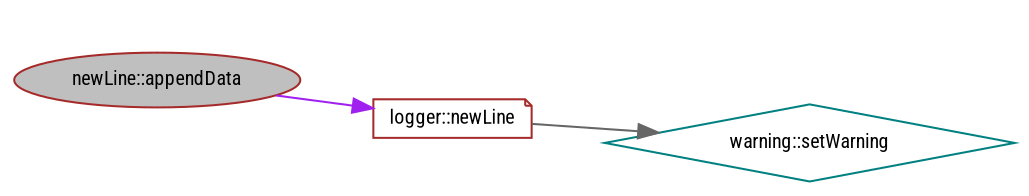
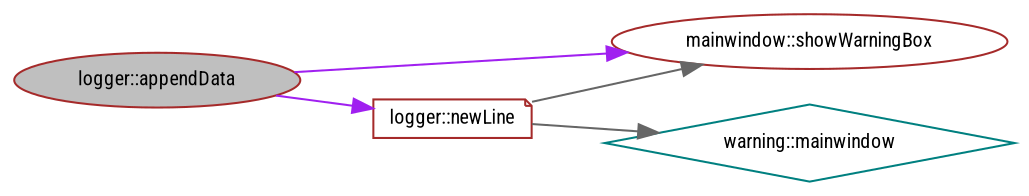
none -> (810, 42)
(157, 80) -> (157, 80)
(810, 143) -> (810, 143)
